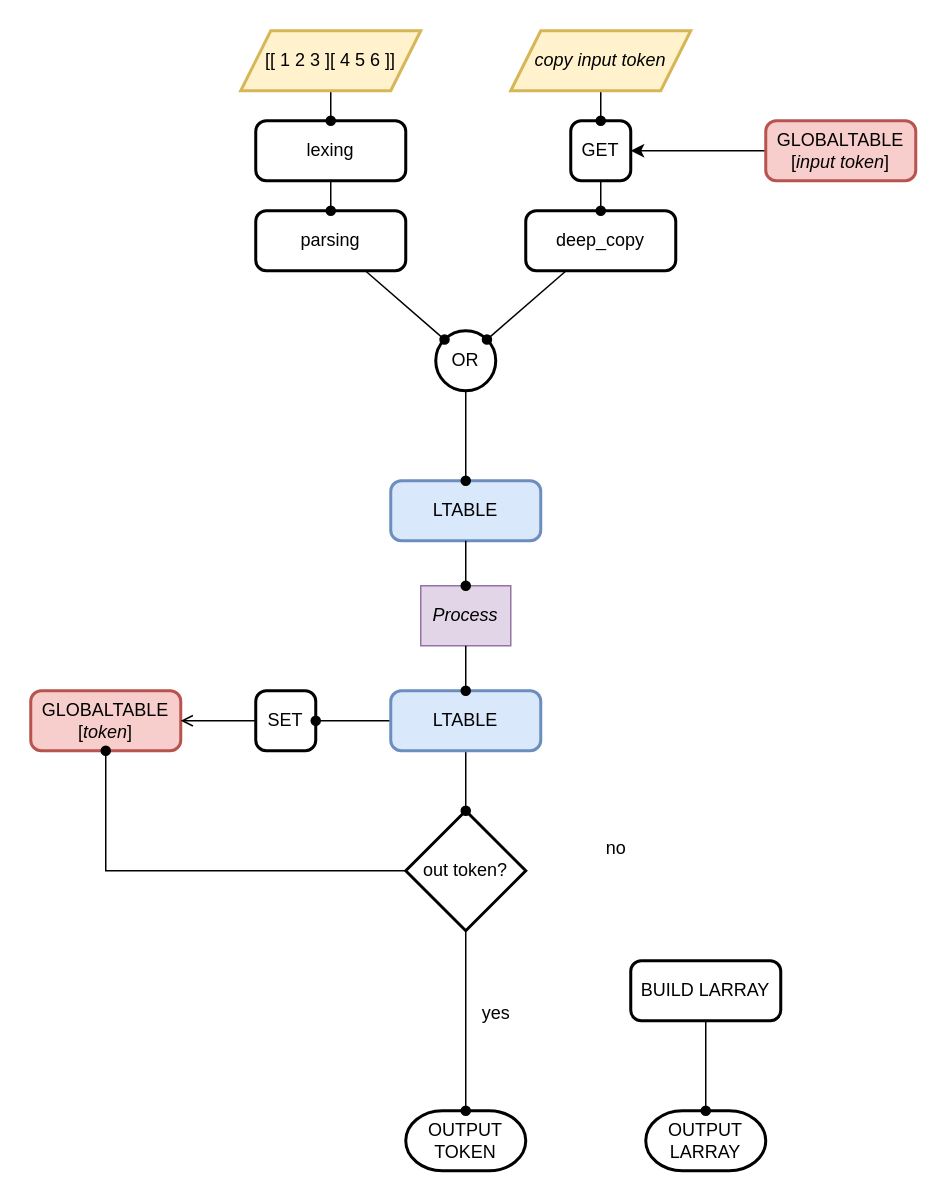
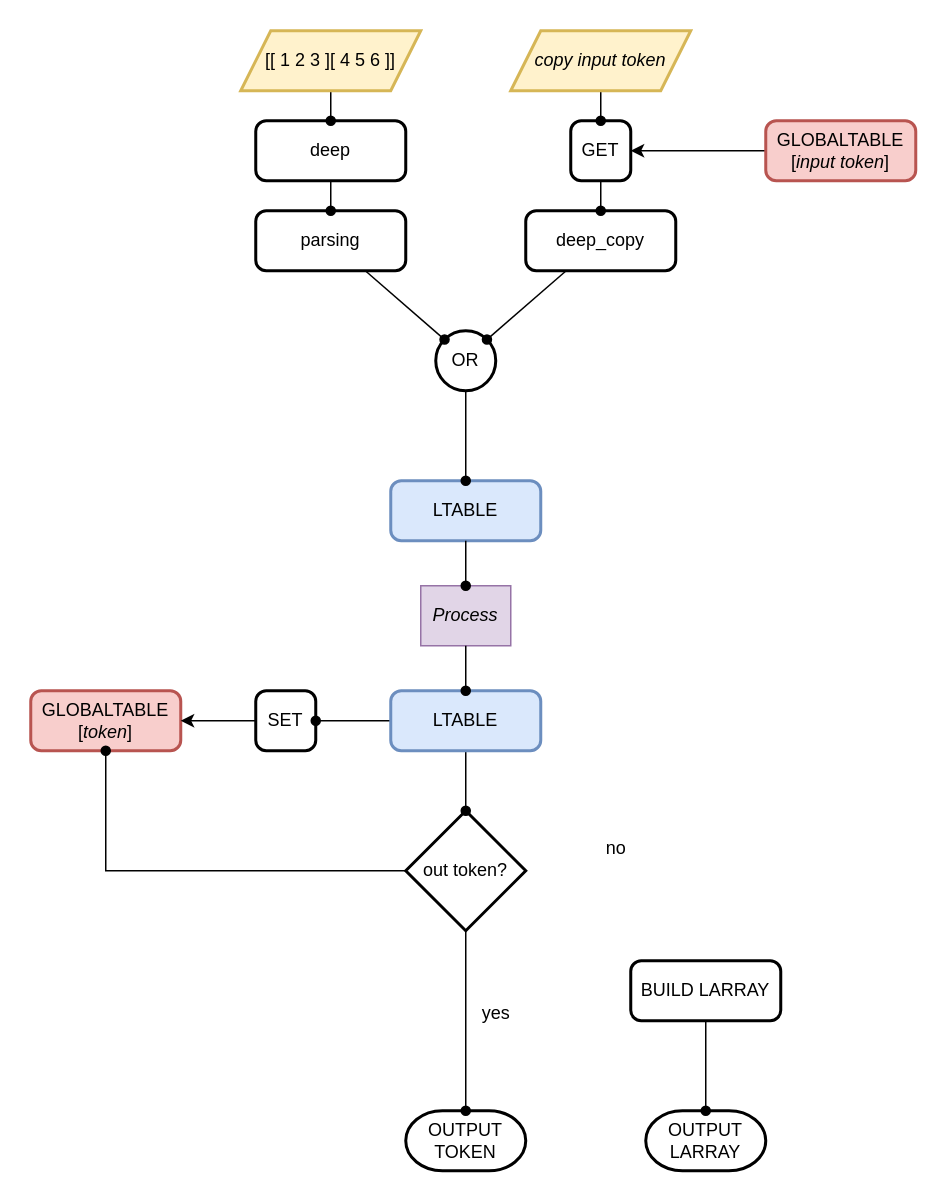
(331, 151) -> (331, 151)
(189, 721) -> (192, 721)
